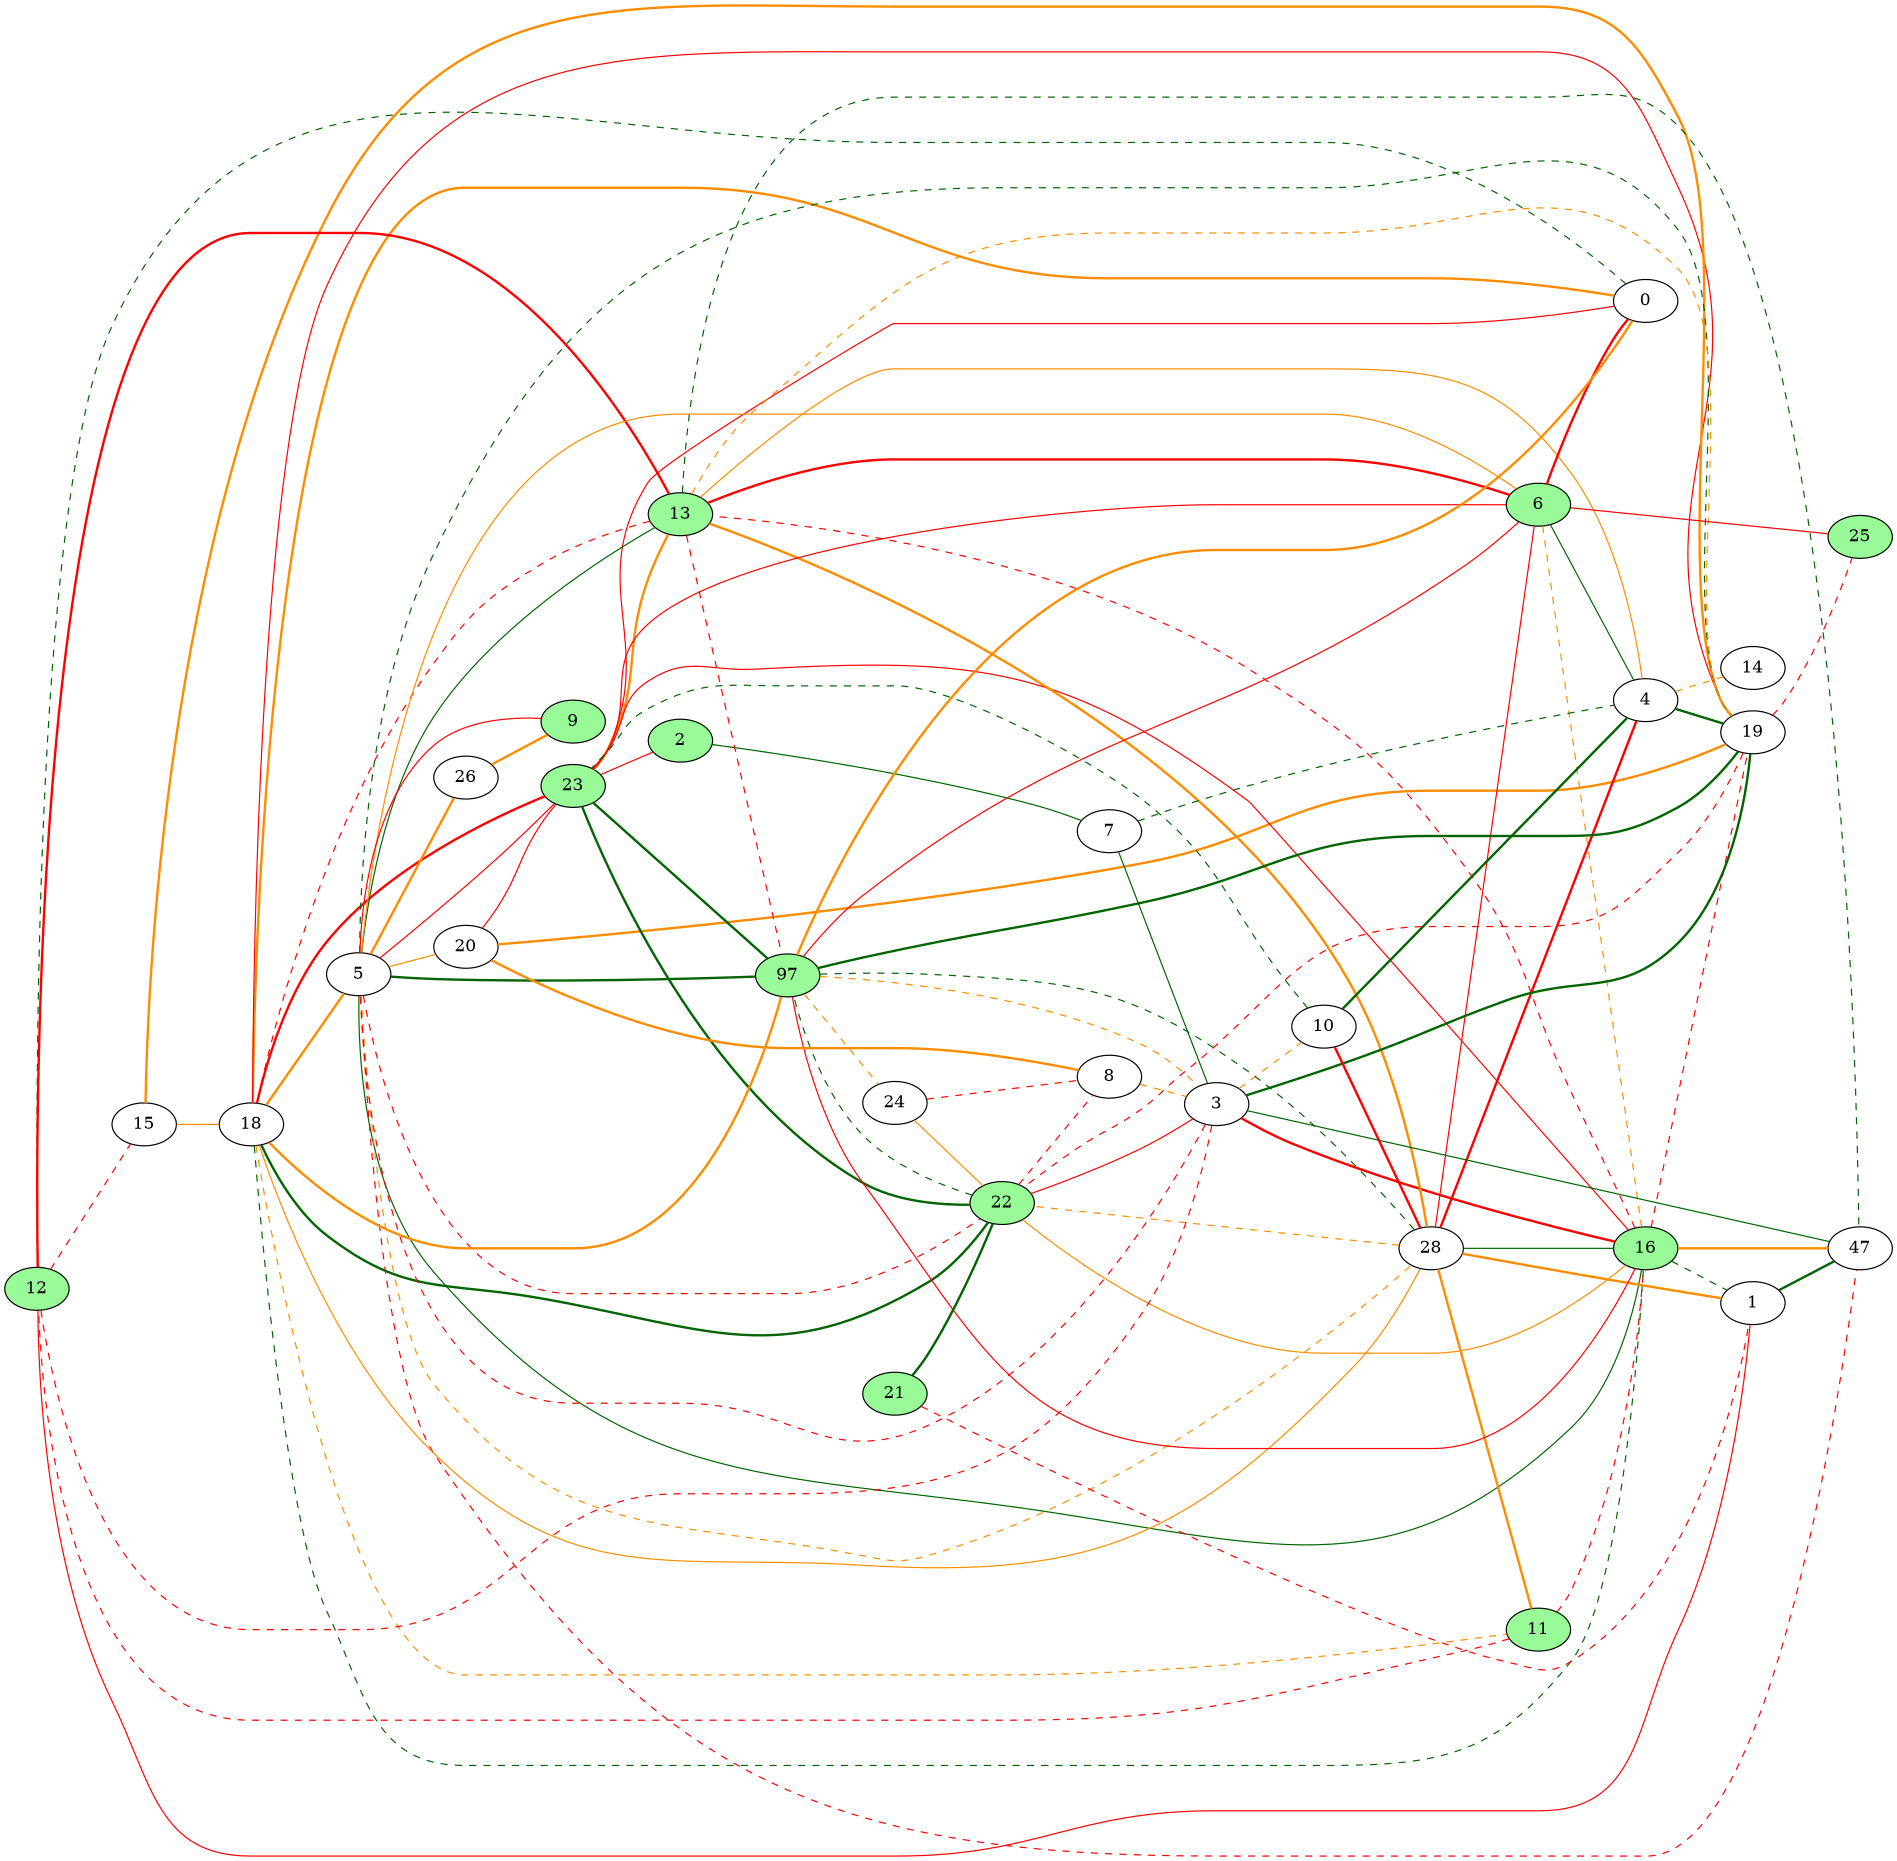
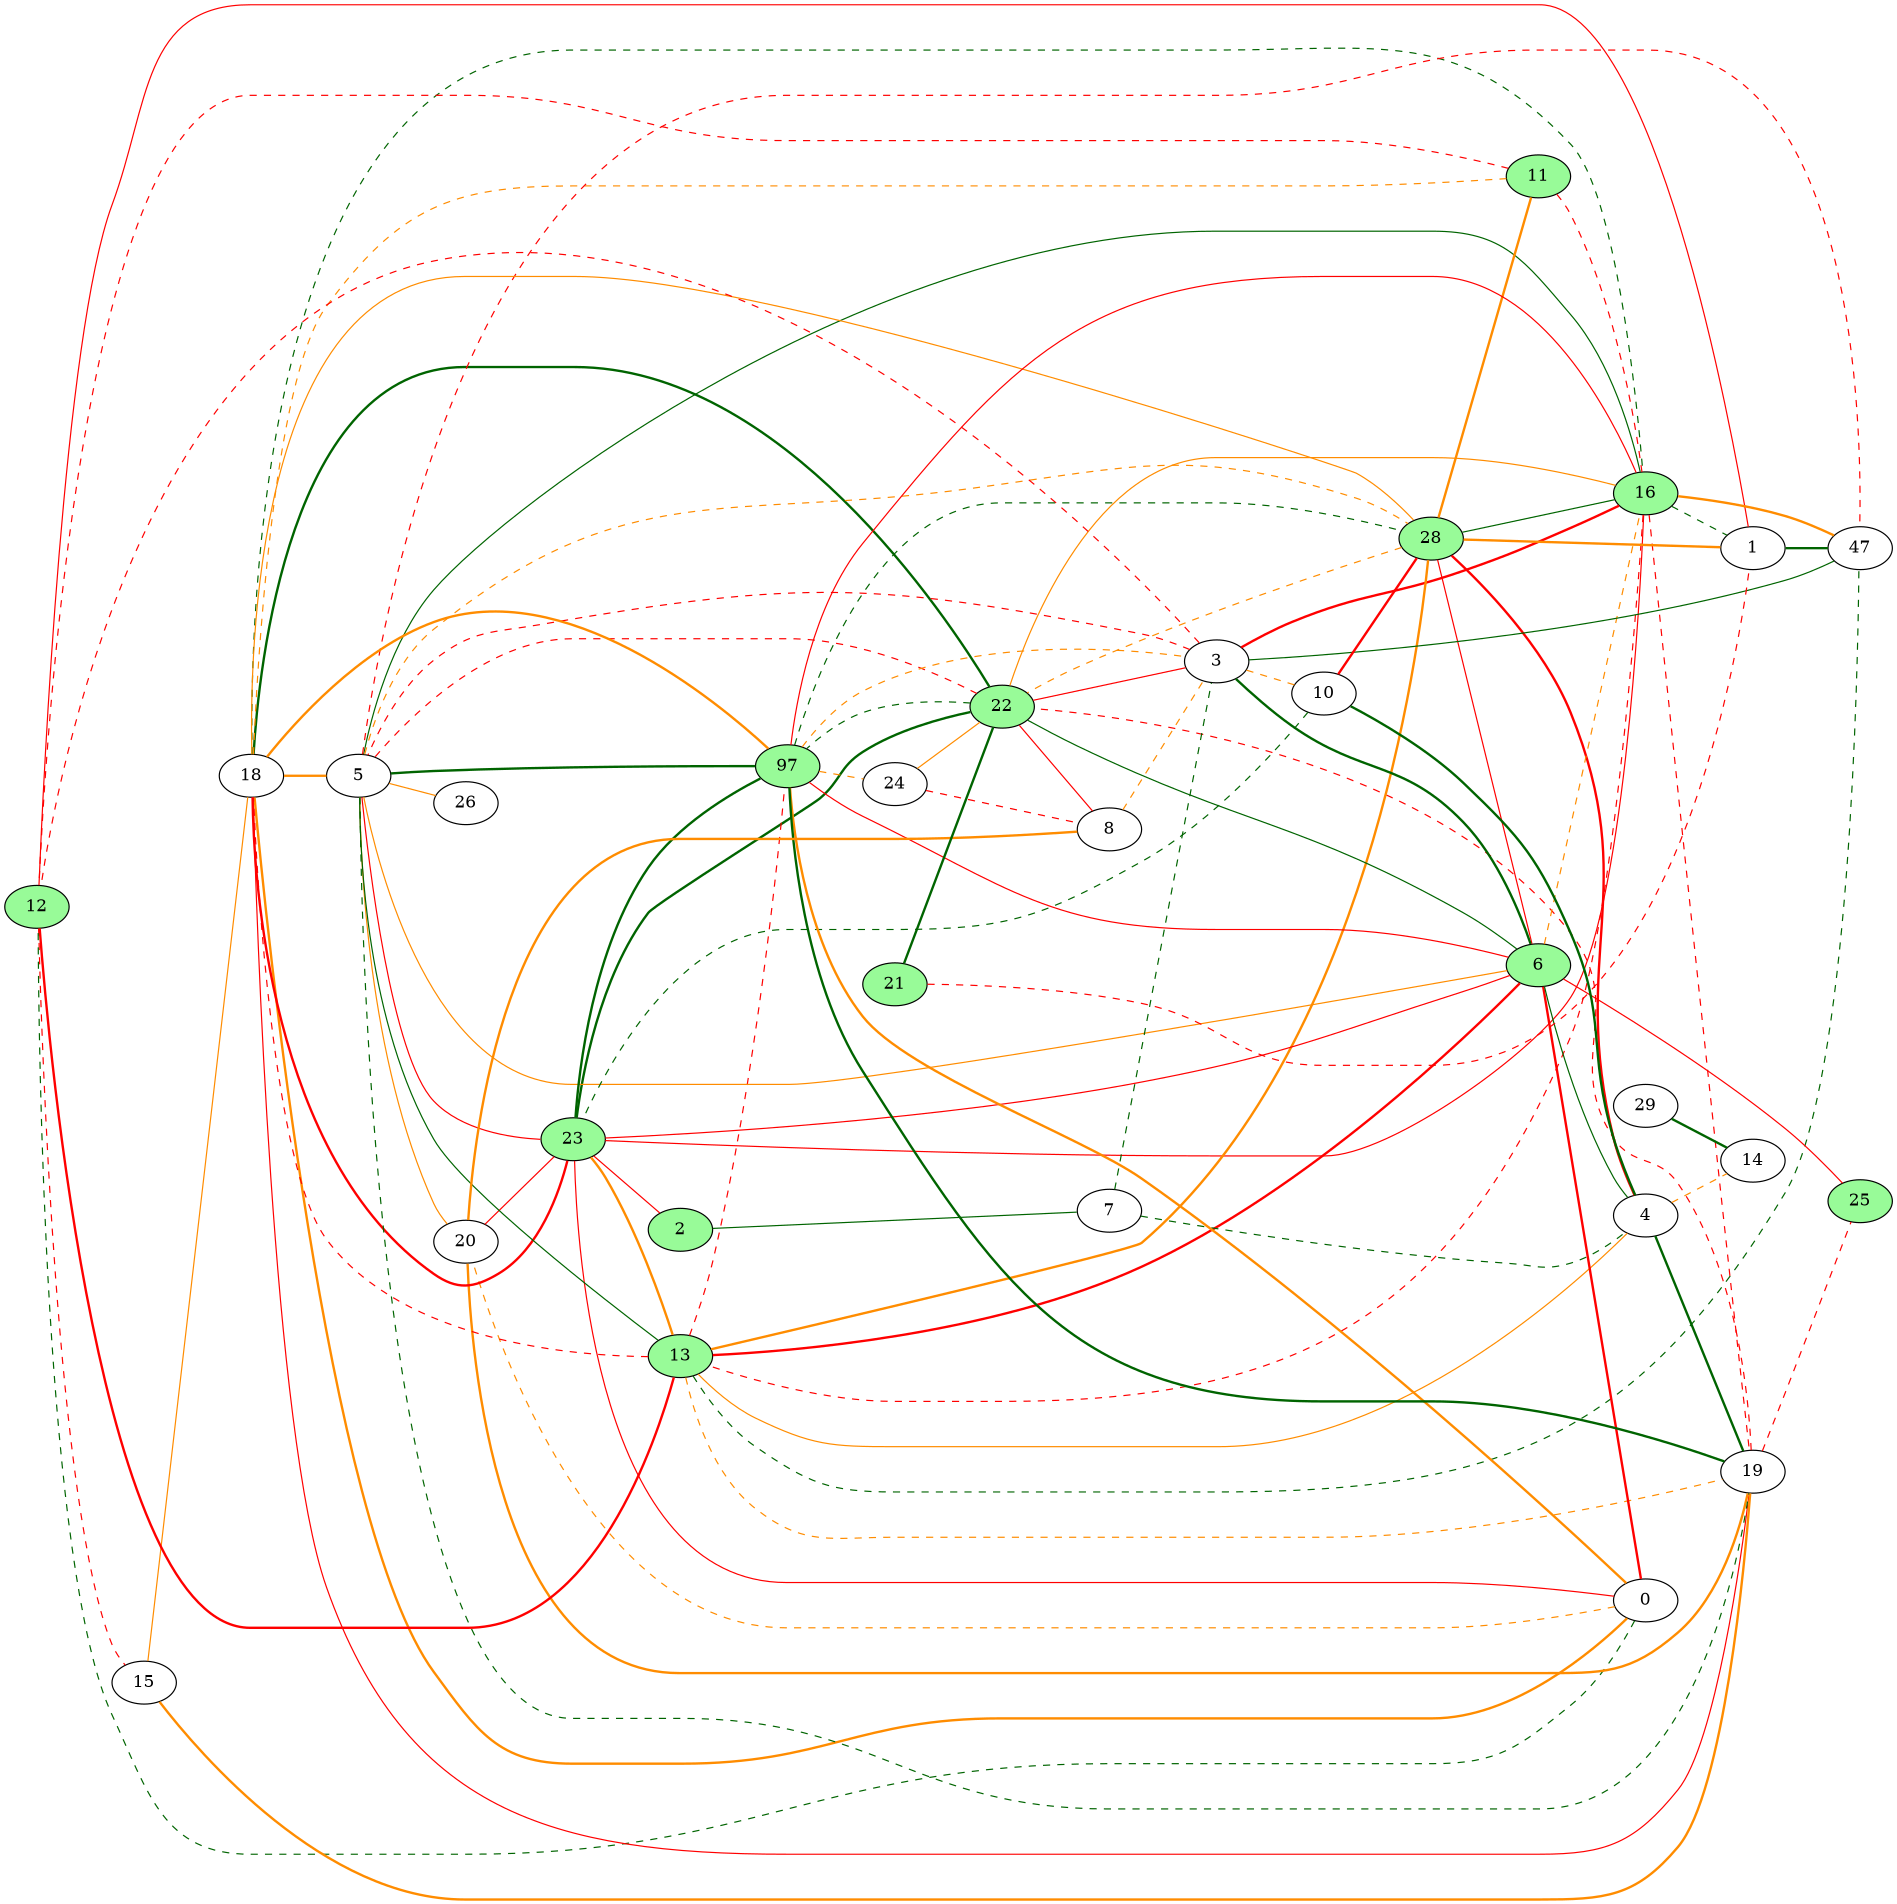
(573, 722) -> none
none -> (1276, 827)
(412, 876) -> (412, 790)
(1163, 968) -> (1163, 936)
(1562, 987) -> (1411, 783)
none -> (1646, 1106)
(1056, 1140) -> (1056, 768)
(1431, 1248) -> (1431, 539)
none -> (946, 1628)
